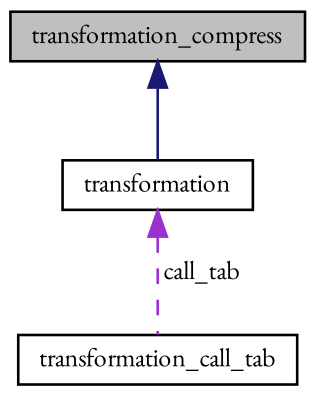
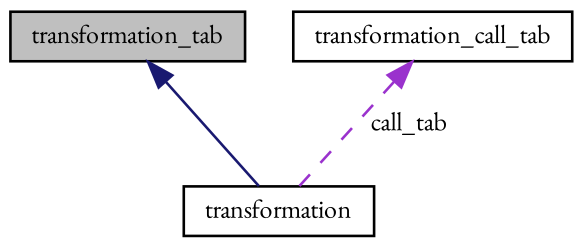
(158, 36) -> (128, 36)
(158, 286) -> (347, 134)
